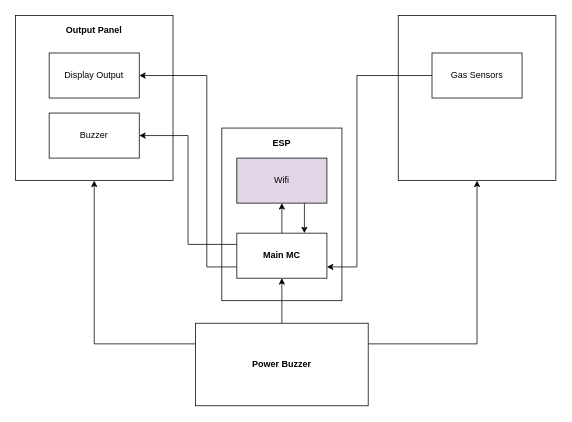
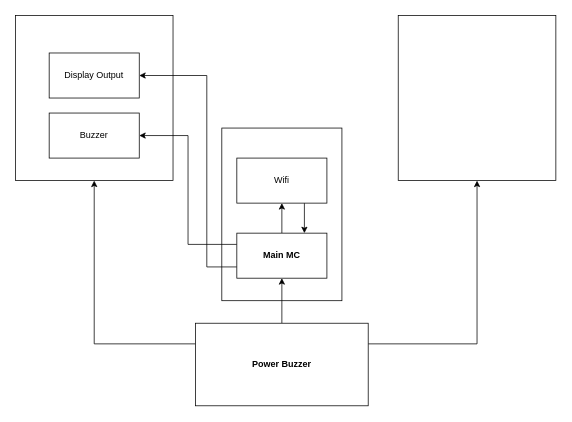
(94, 30) -> none
(394, 75) -> none
(477, 75) -> none
(282, 143) -> none
(282, 180) -> (282, 180)
